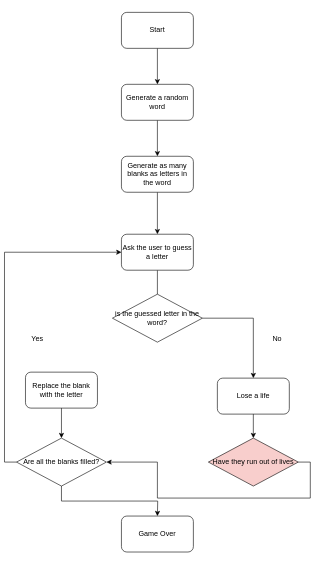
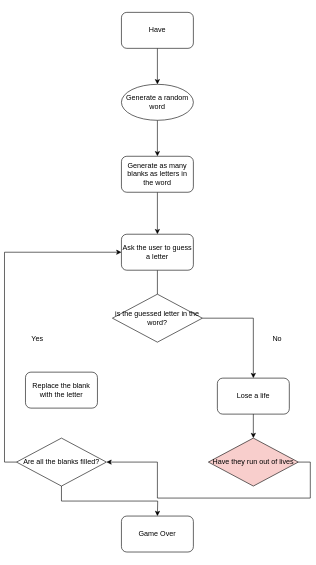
(158, 30) -> (158, 30)
(158, 102) -> (158, 102)
(62, 421) -> none
